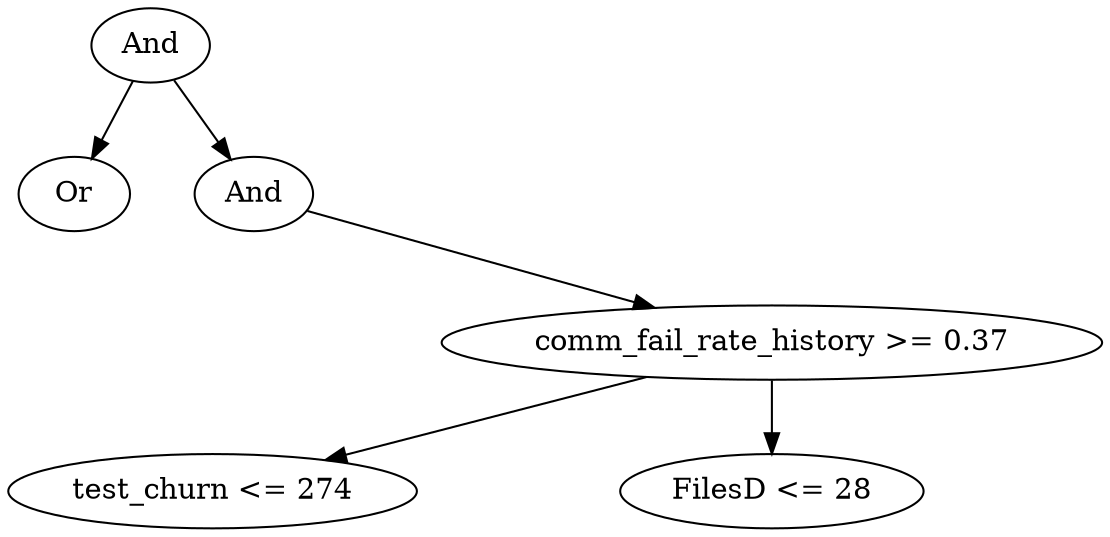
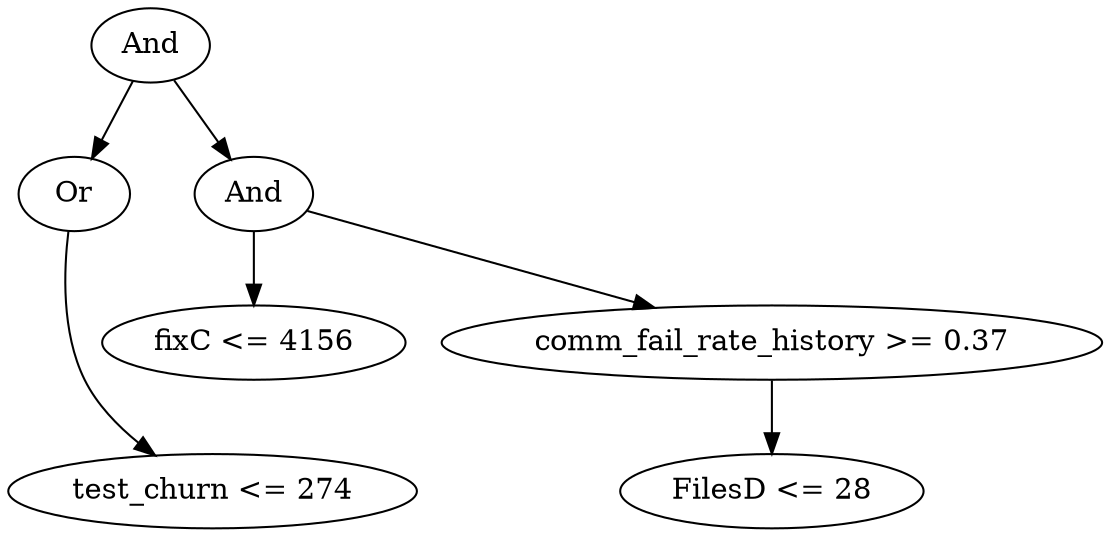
none -> (254, 343)
(496, 416) -> (73, 348)
